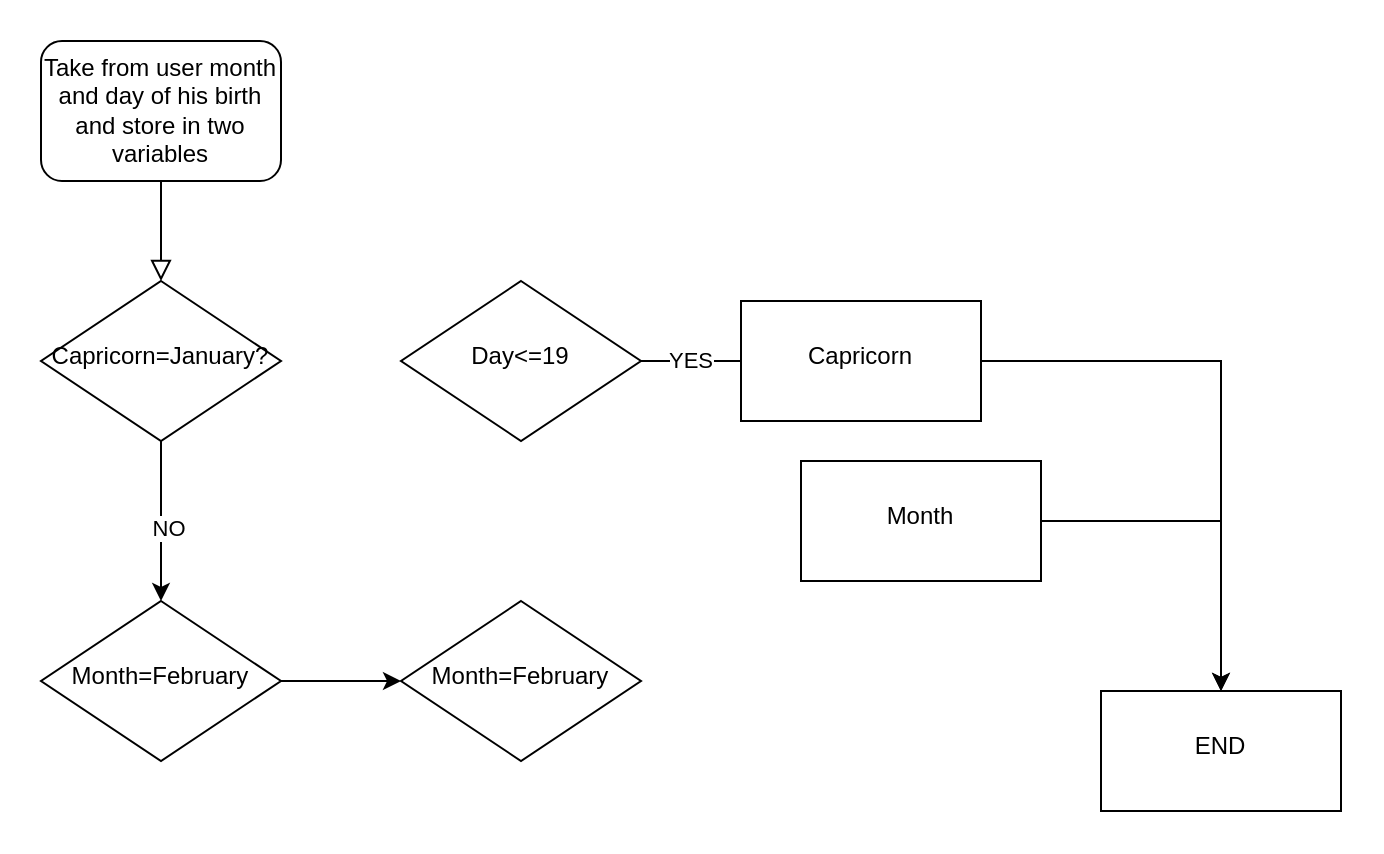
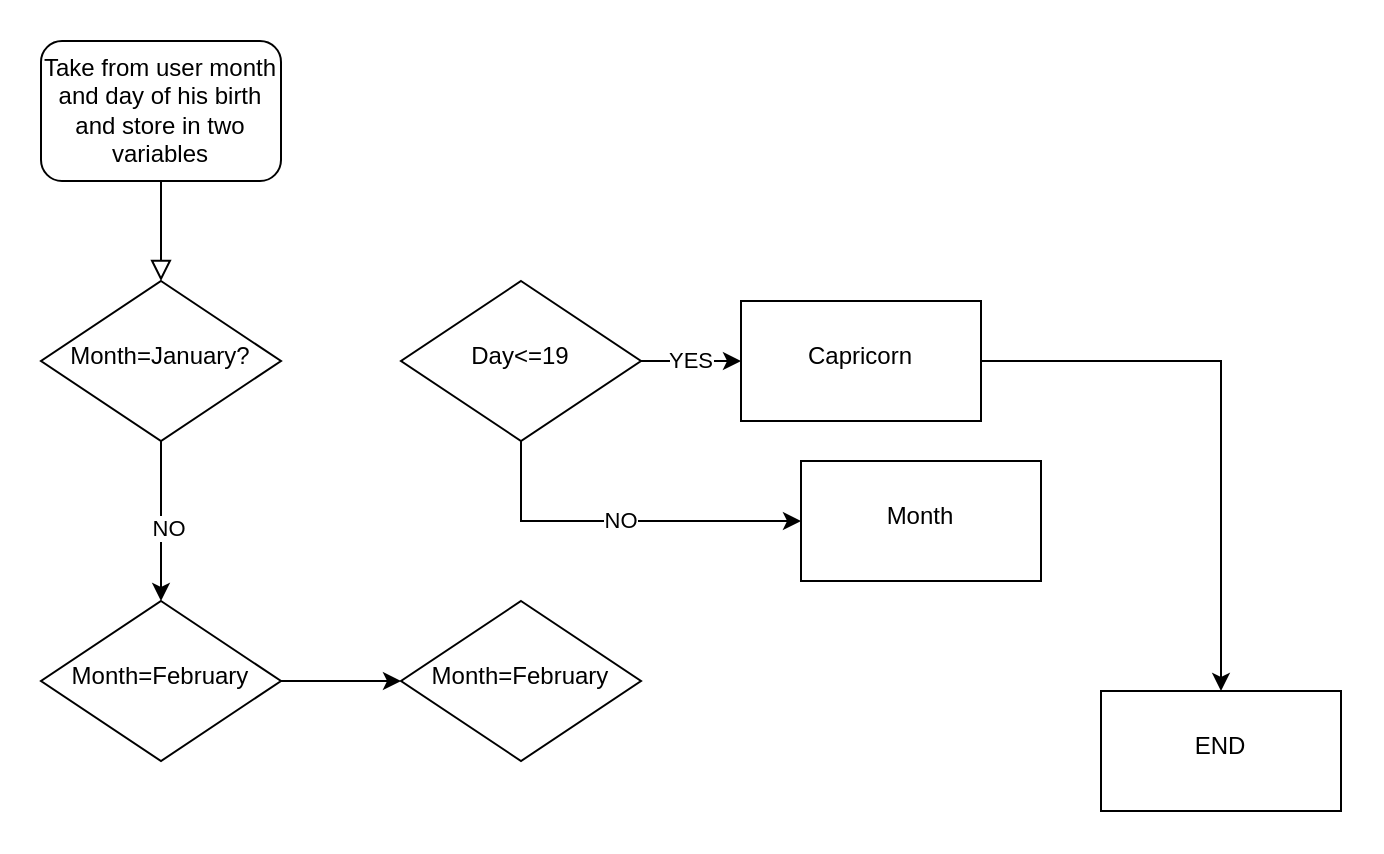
(161, 357) -> (161, 357)
(731, 361) -> (726, 361)
none -> (614, 521)
(1129, 521) -> none
